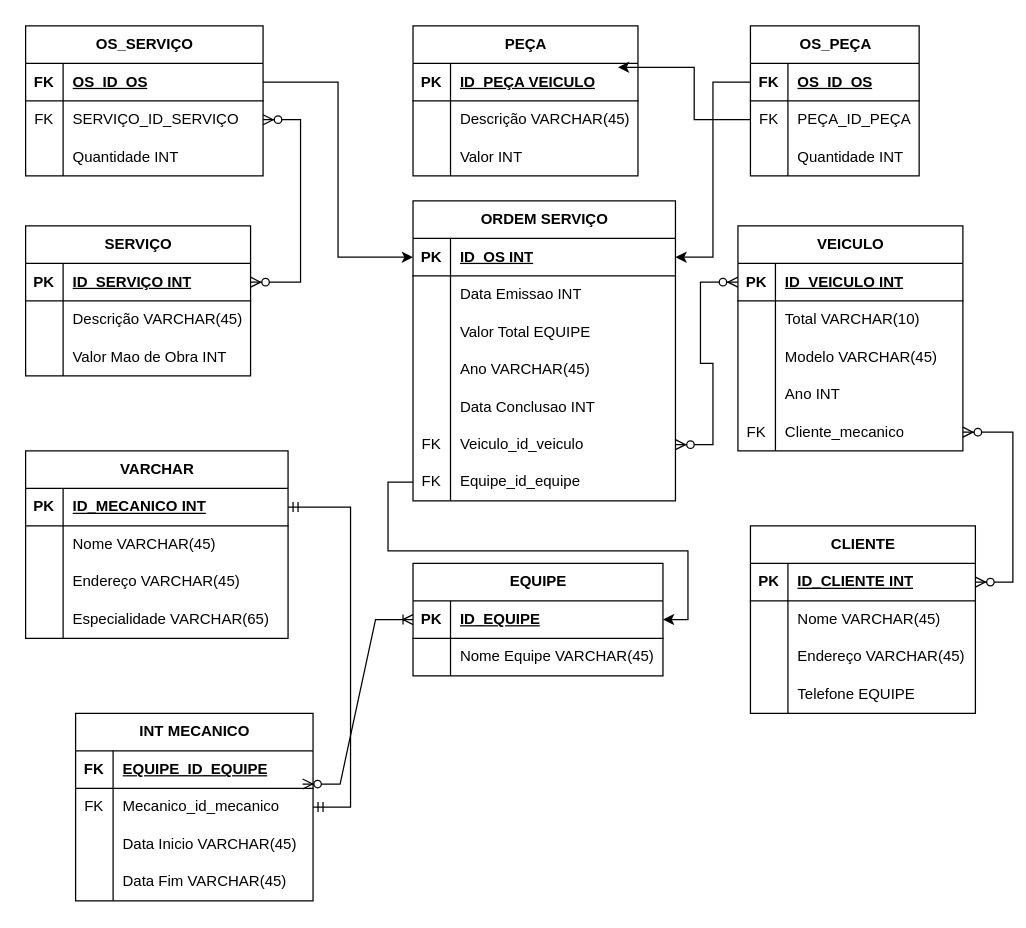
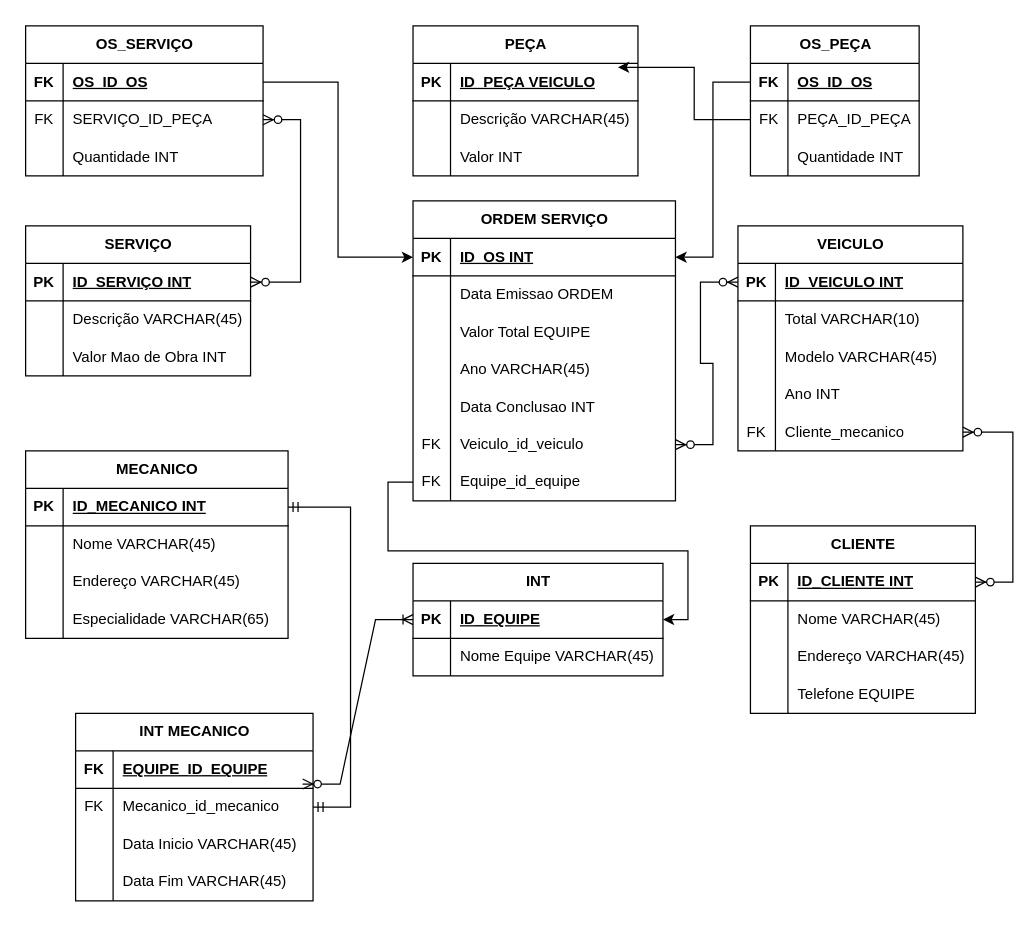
(149, 119) -> (136, 119)
(522, 294) -> (530, 294)
(158, 469) -> (158, 469)
(539, 582) -> (539, 582)
